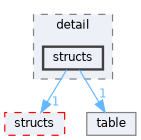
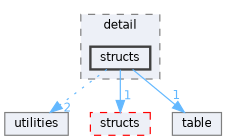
none -> (37, 124)
